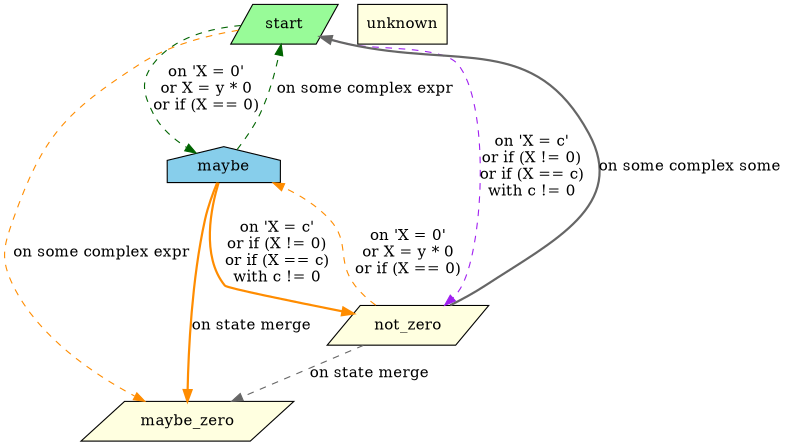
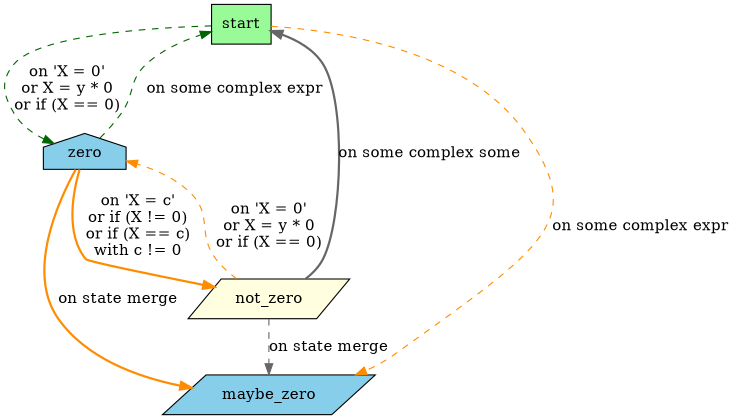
(284, 24) -> (241, 24)
(402, 24) -> none
(475, 111) -> none
(224, 167) -> (85, 153)
(187, 421) -> (269, 395)
